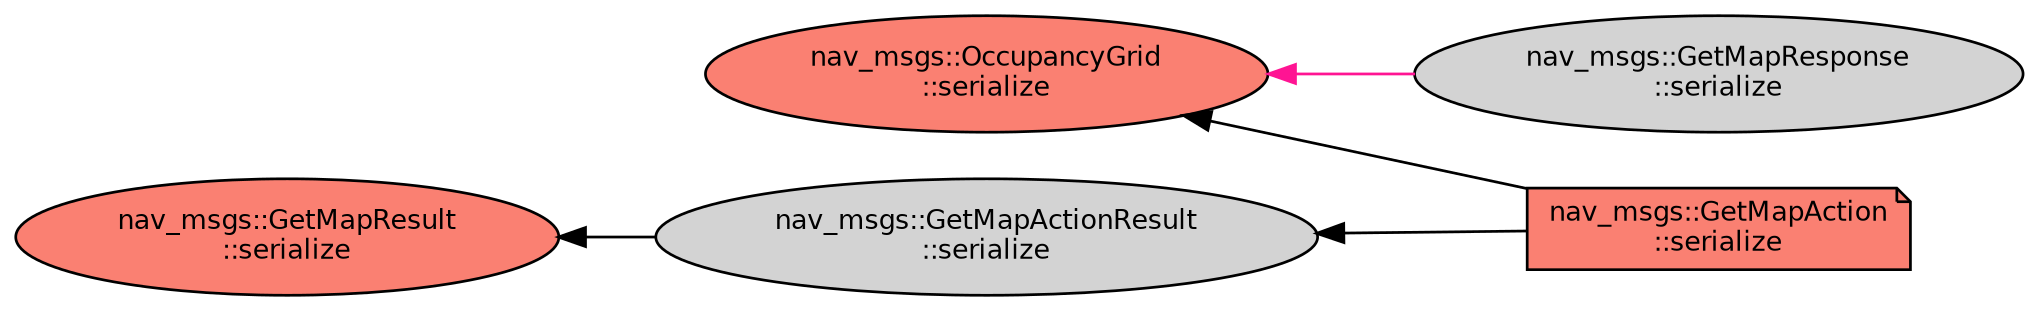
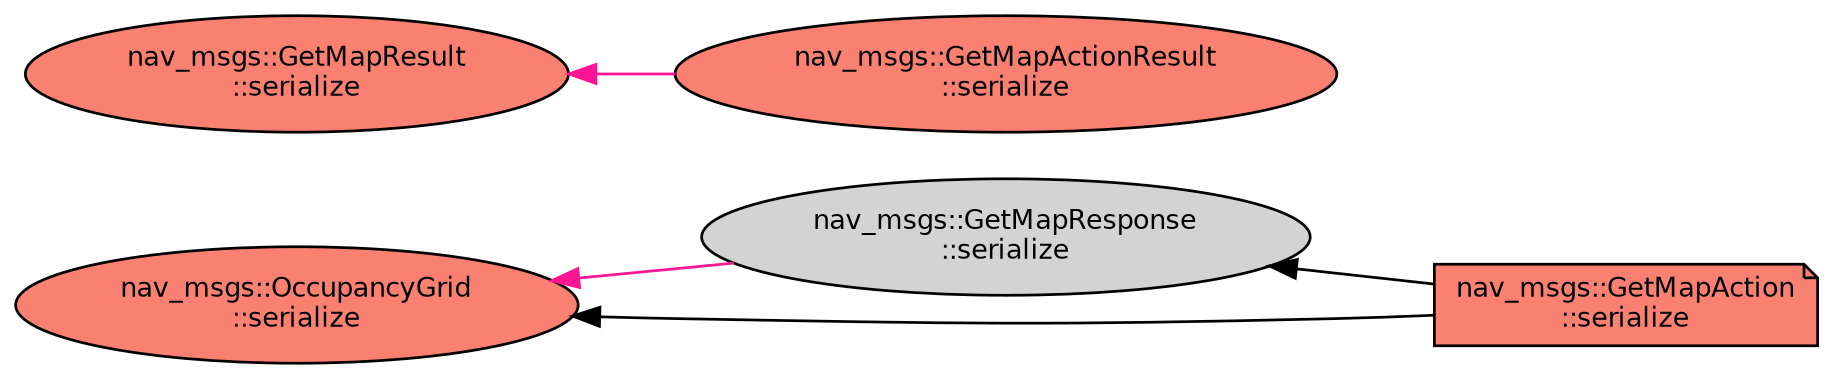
(1436, 232) -> (1365, 276)
(621, 237) -> (636, 74)
(987, 237) -> (1006, 74)
